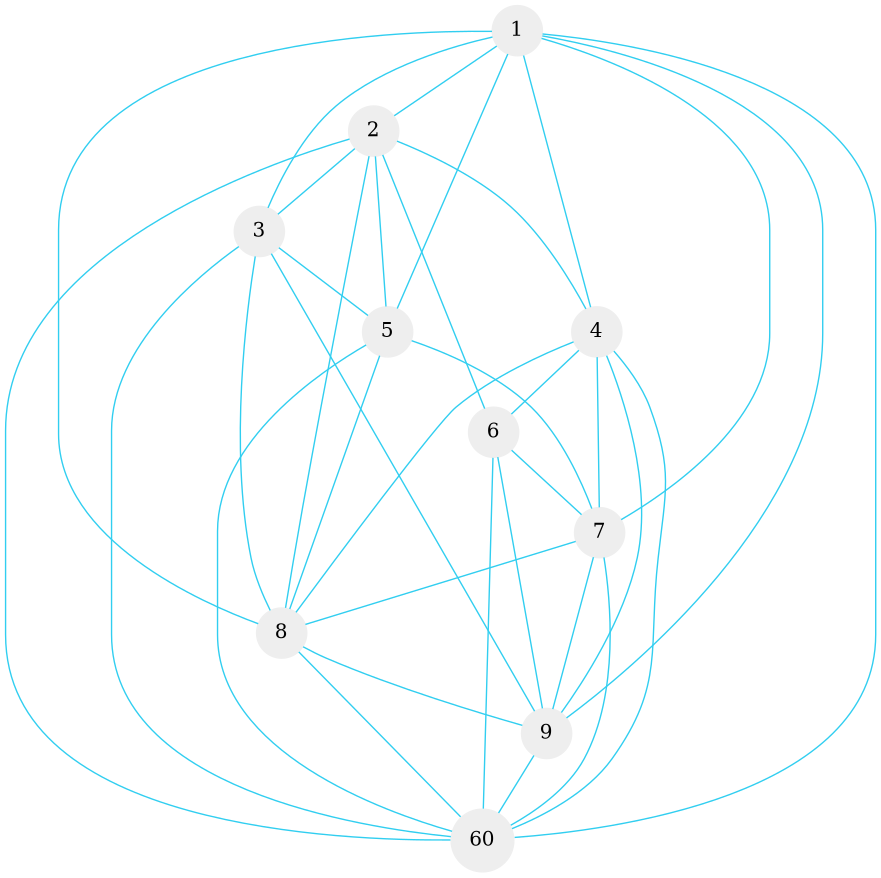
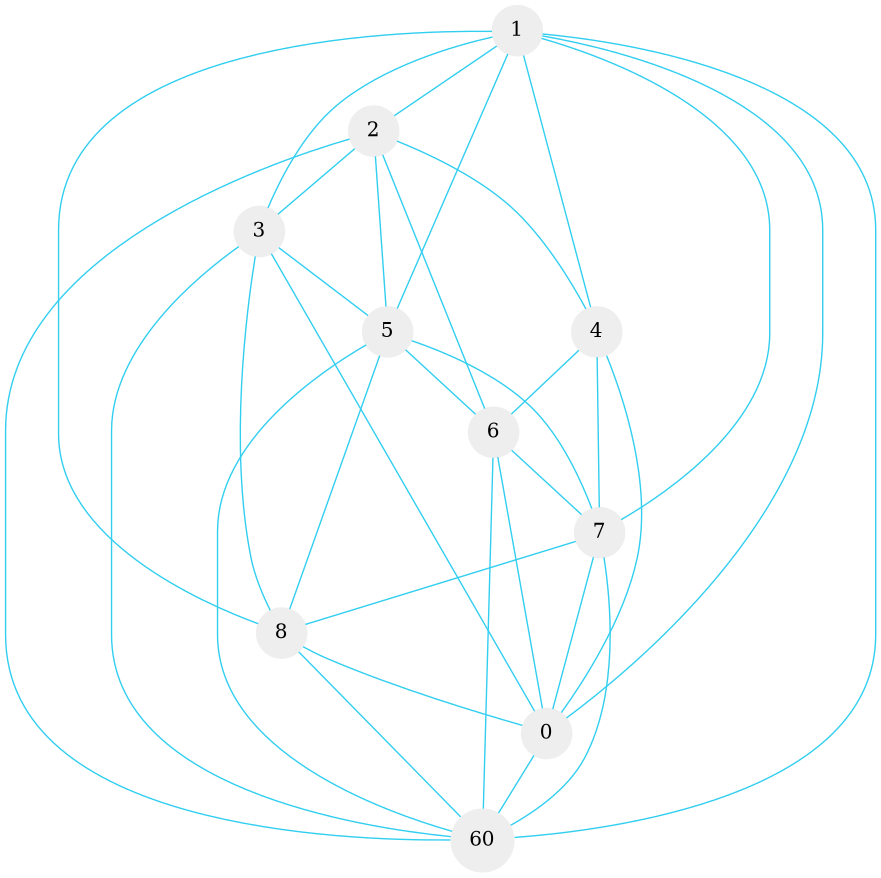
(326, 382) -> none
none -> (441, 382)
(415, 455) -> none
(654, 614) -> none
(547, 733) -> (547, 733)
